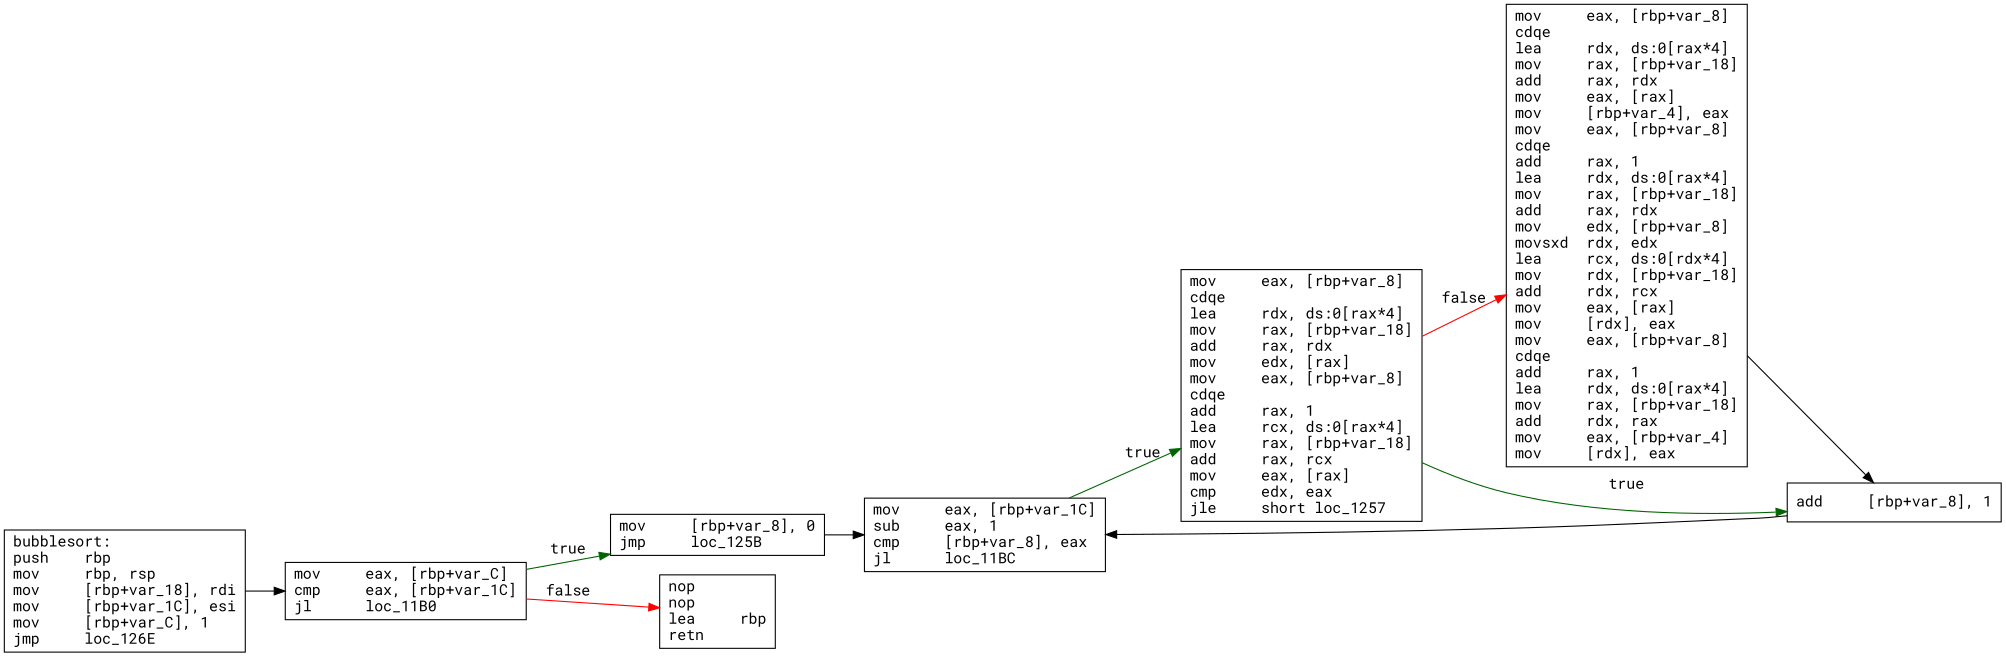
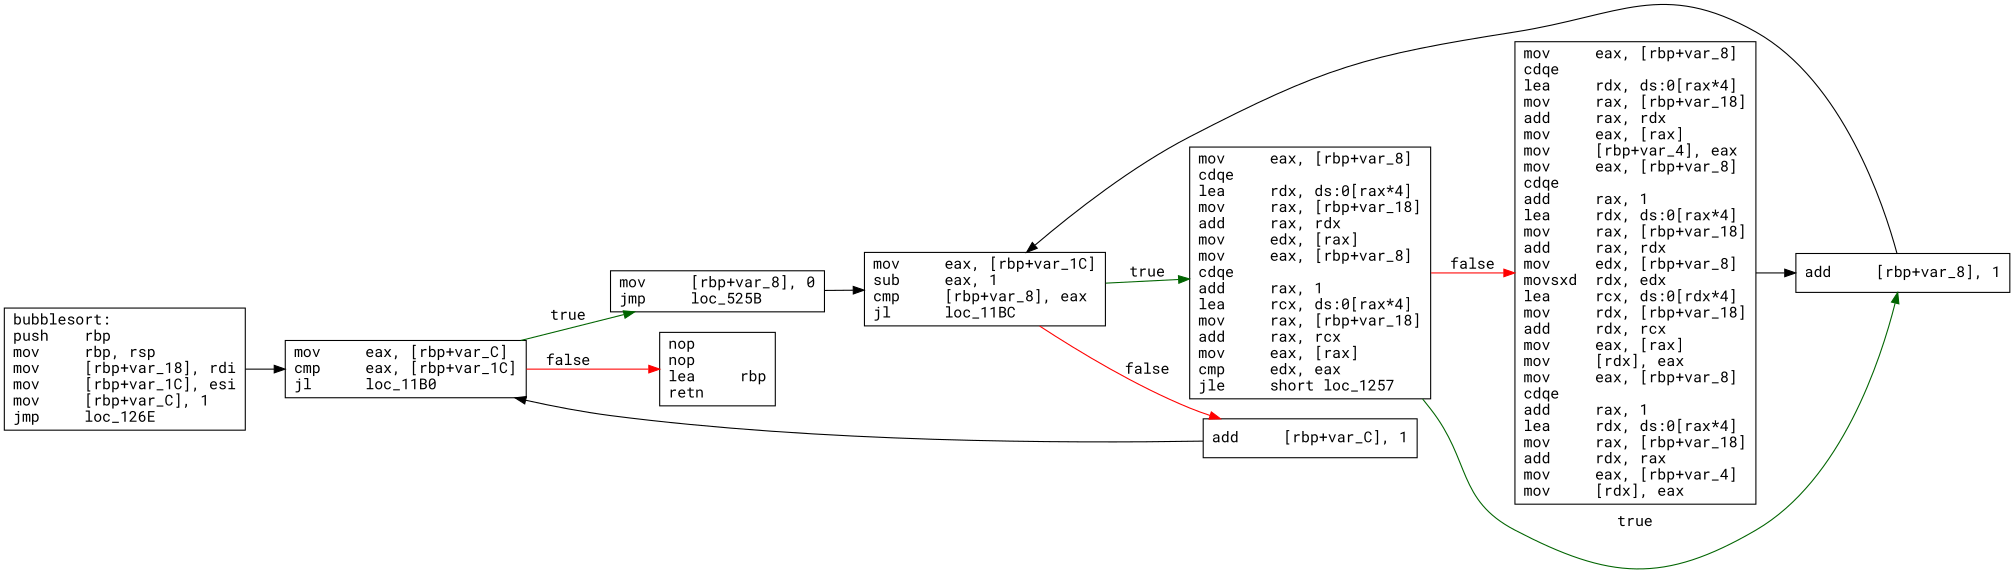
none -> (1310, 438)
(717, 535) -> (717, 291)
